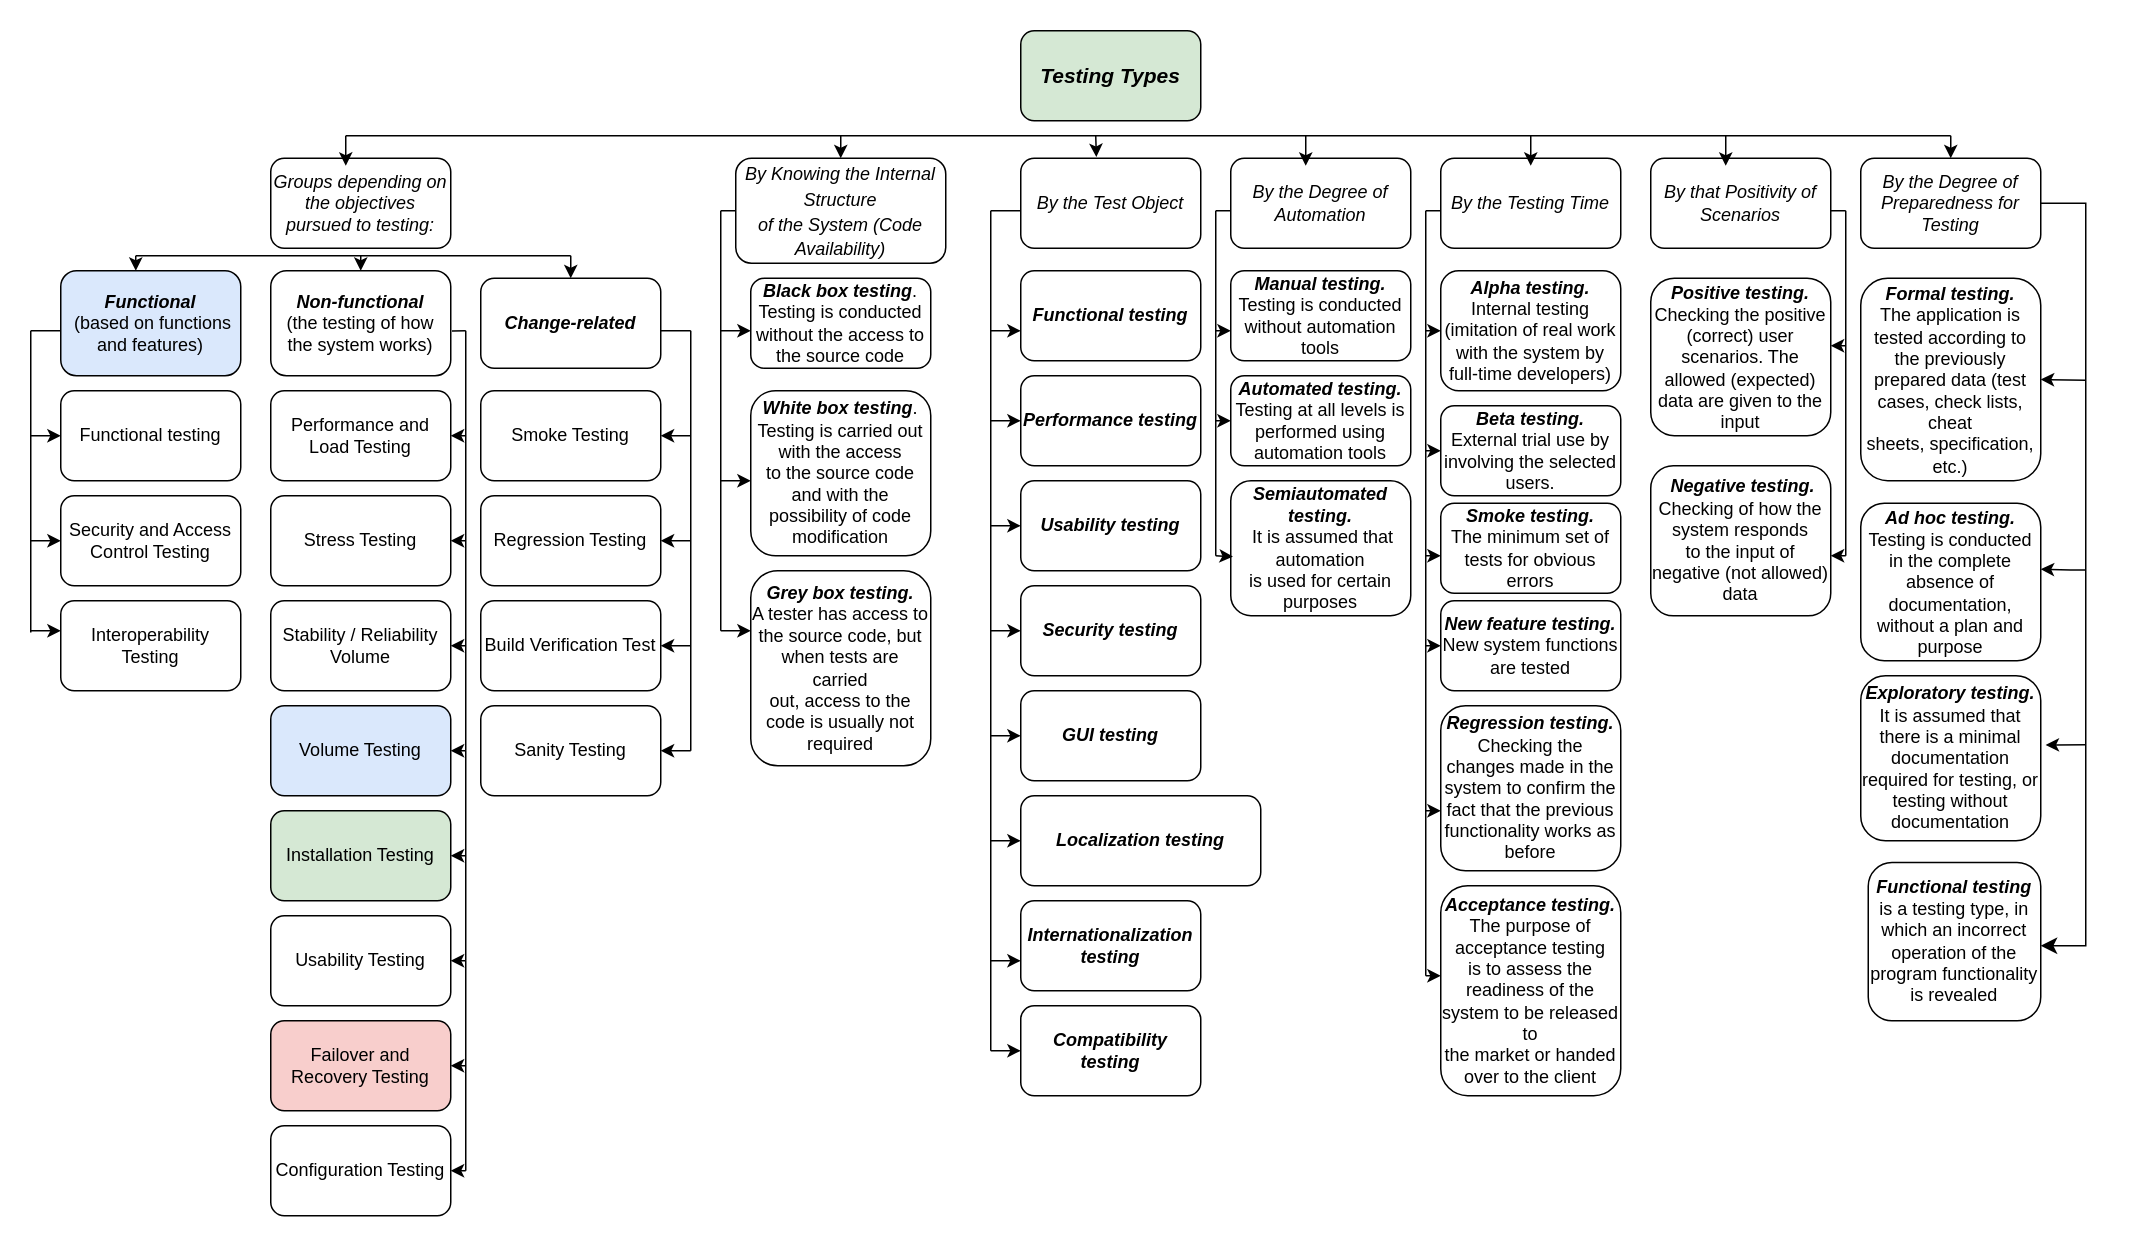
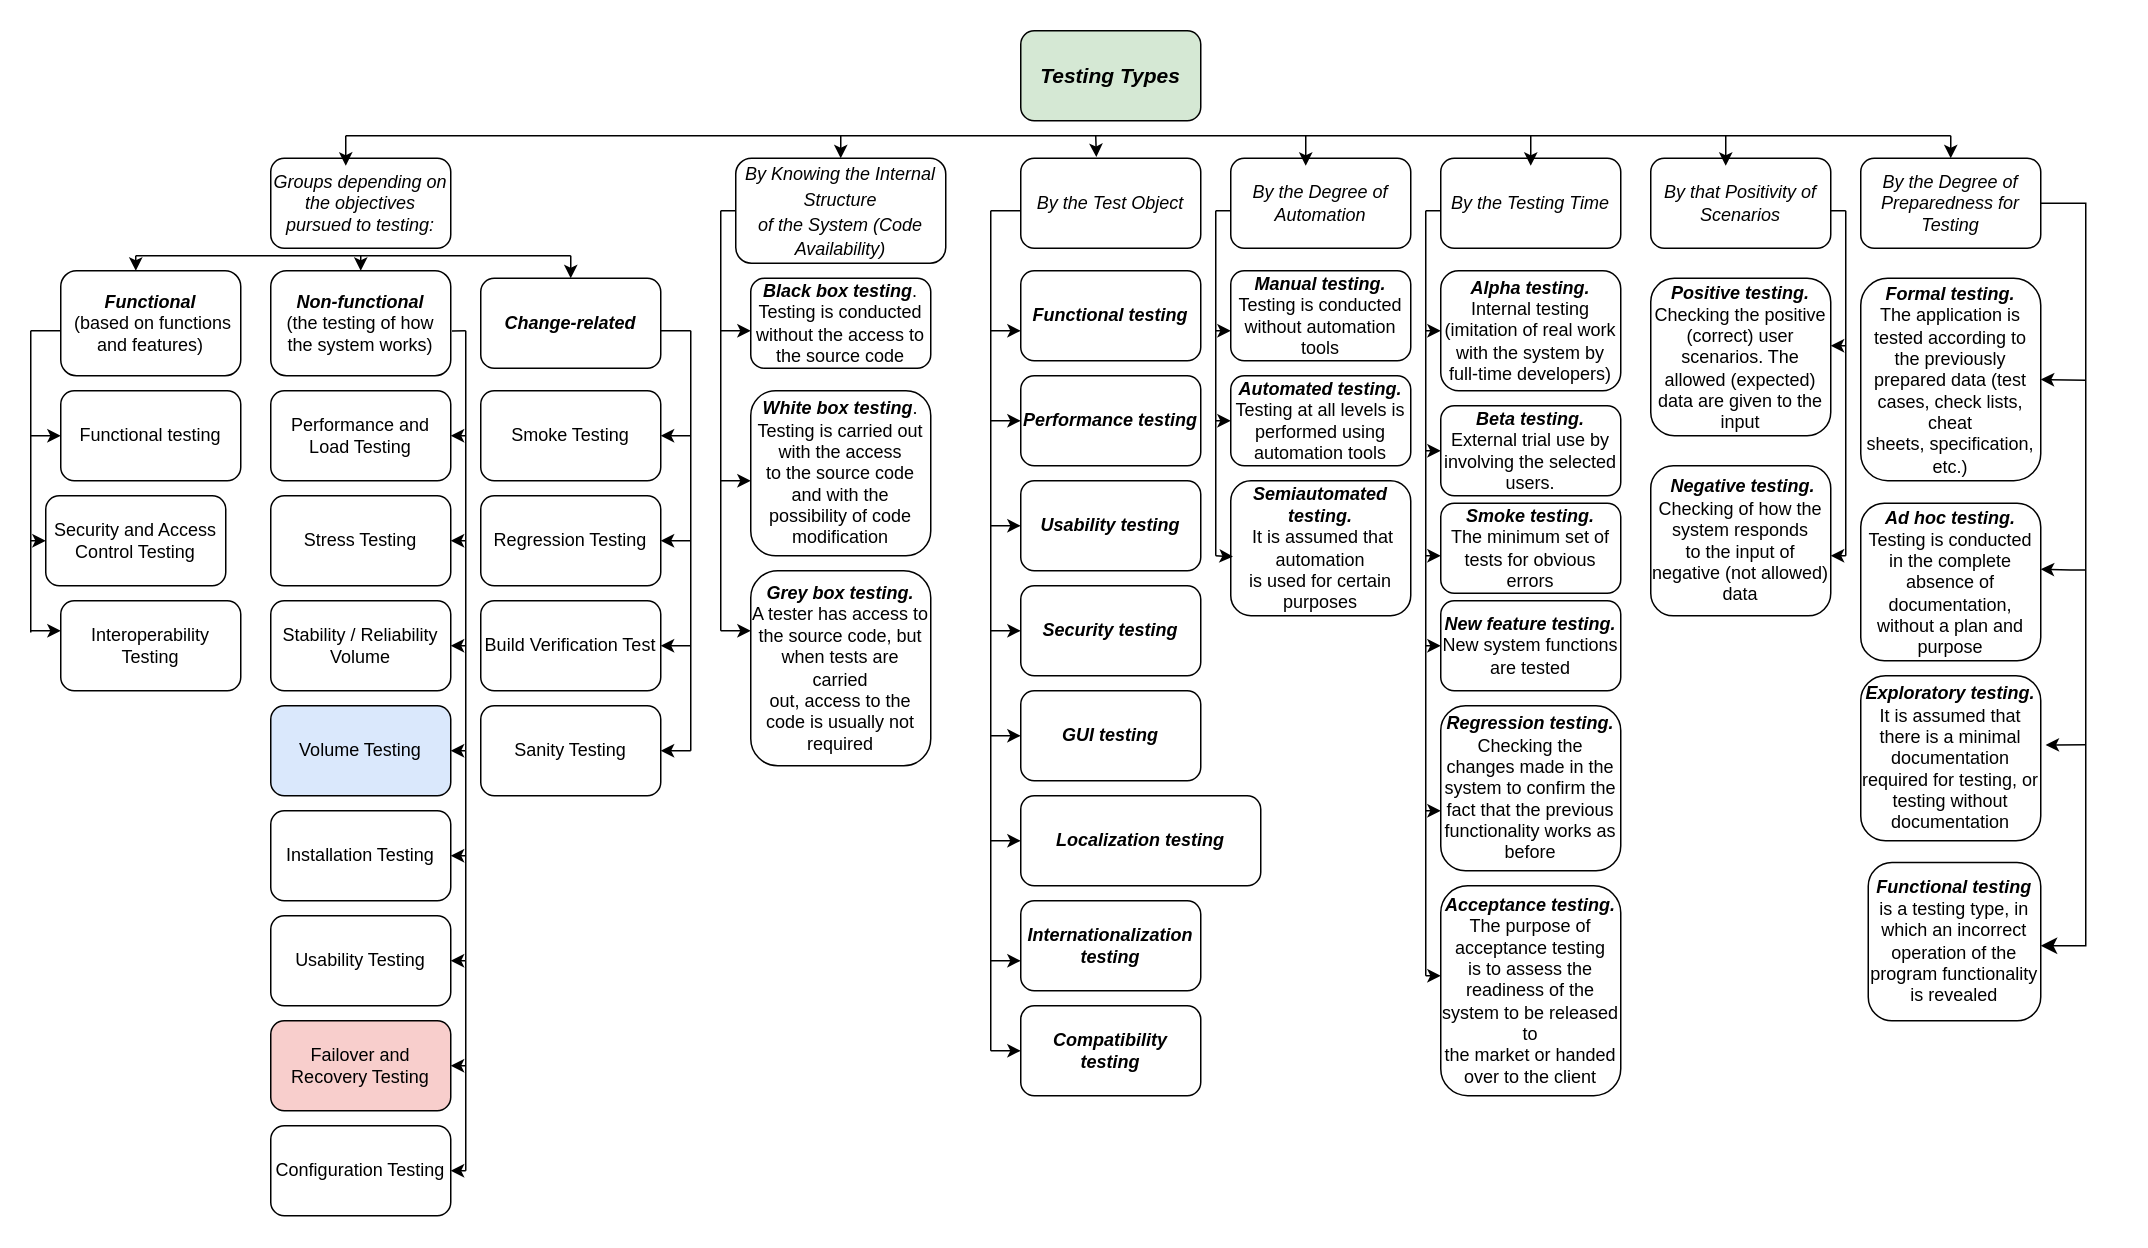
(151, 323) -> (151, 323)
(151, 541) -> (136, 541)
(361, 856) -> (361, 856)
